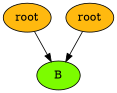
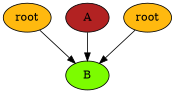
none -> (87, 18)
